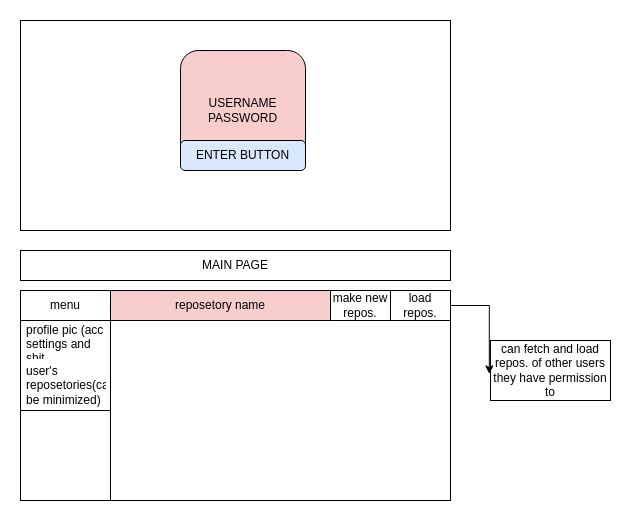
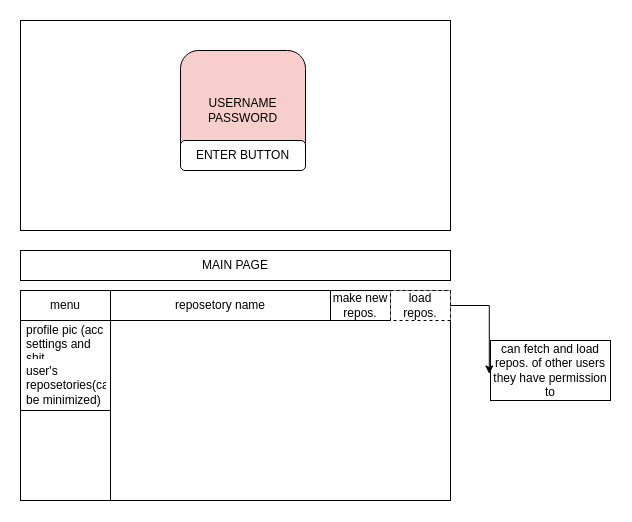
(243, 156) -> (243, 156)
(221, 306) -> (221, 306)
(421, 306) -> (421, 306)
